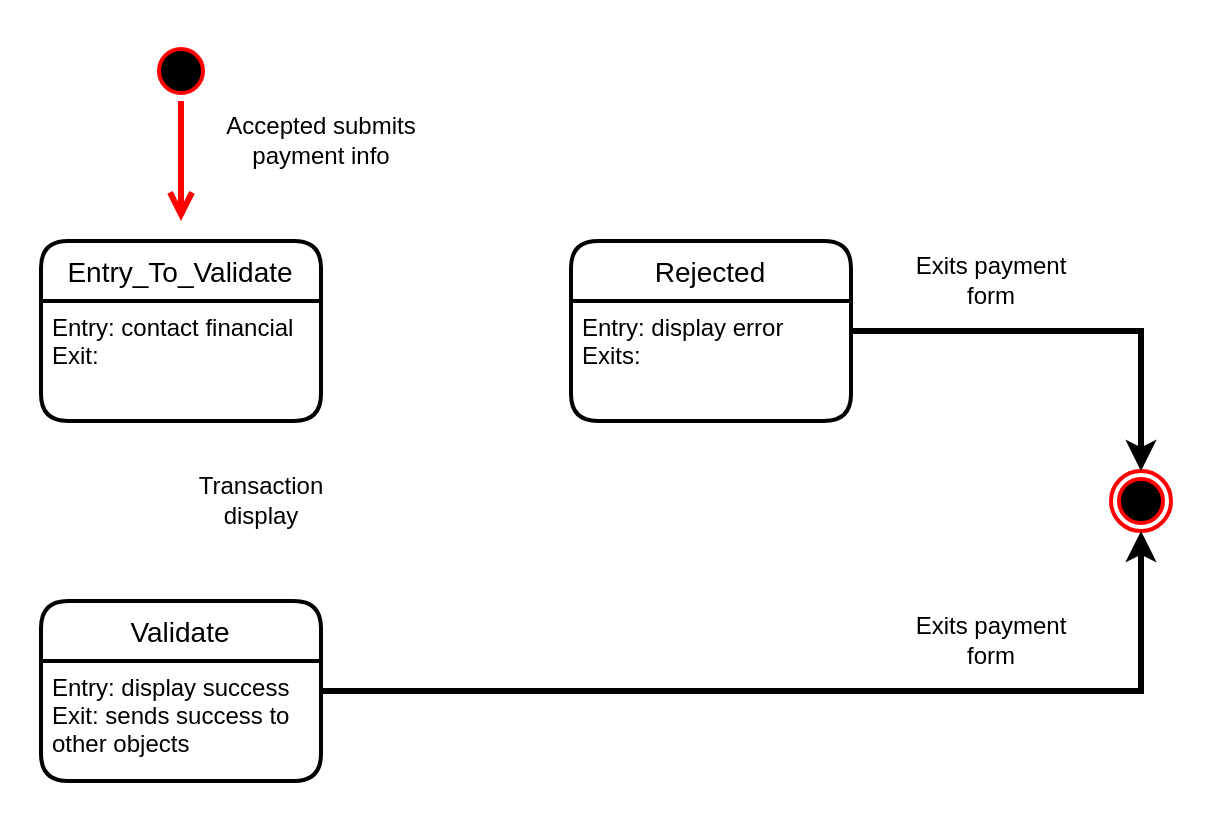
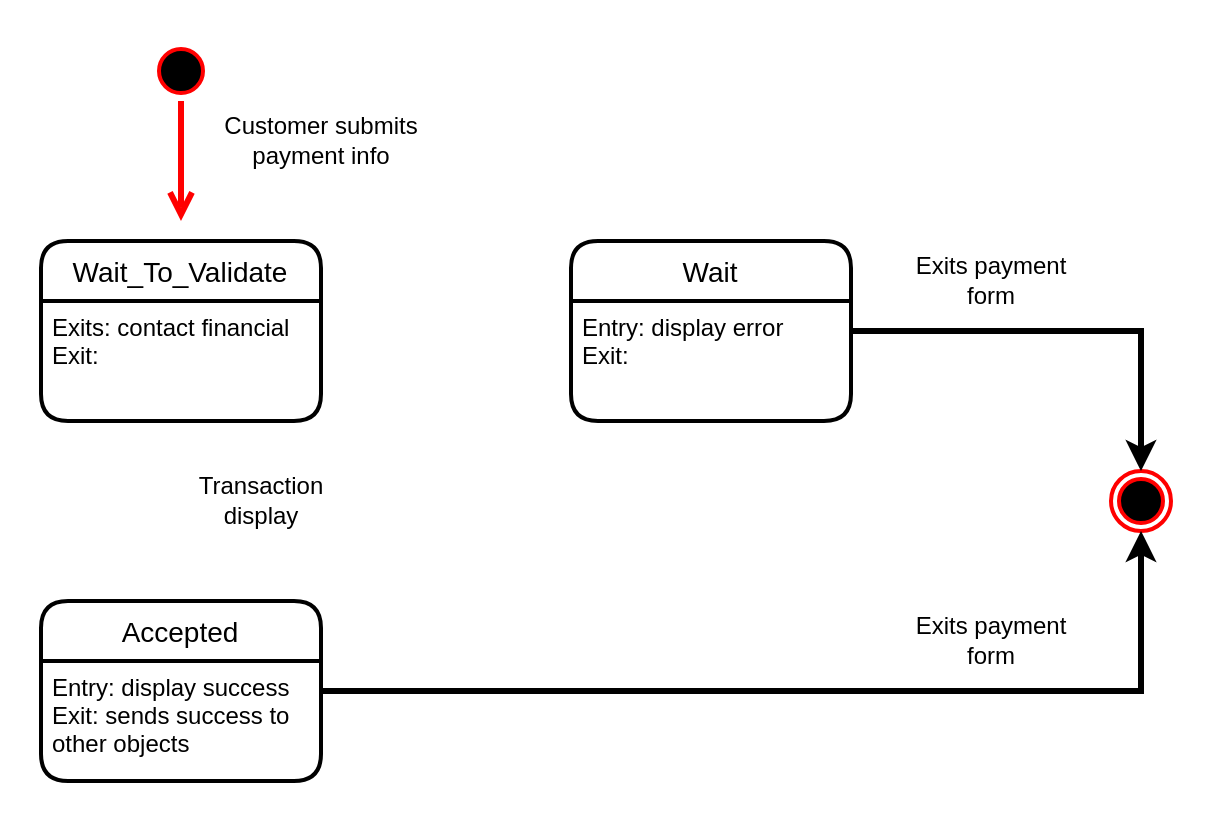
(322, 141) -> (322, 141)
(180, 273) -> (180, 273)
(710, 273) -> (710, 273)
(195, 328) -> (191, 328)
(701, 328) -> (701, 328)
(180, 633) -> (180, 633)
